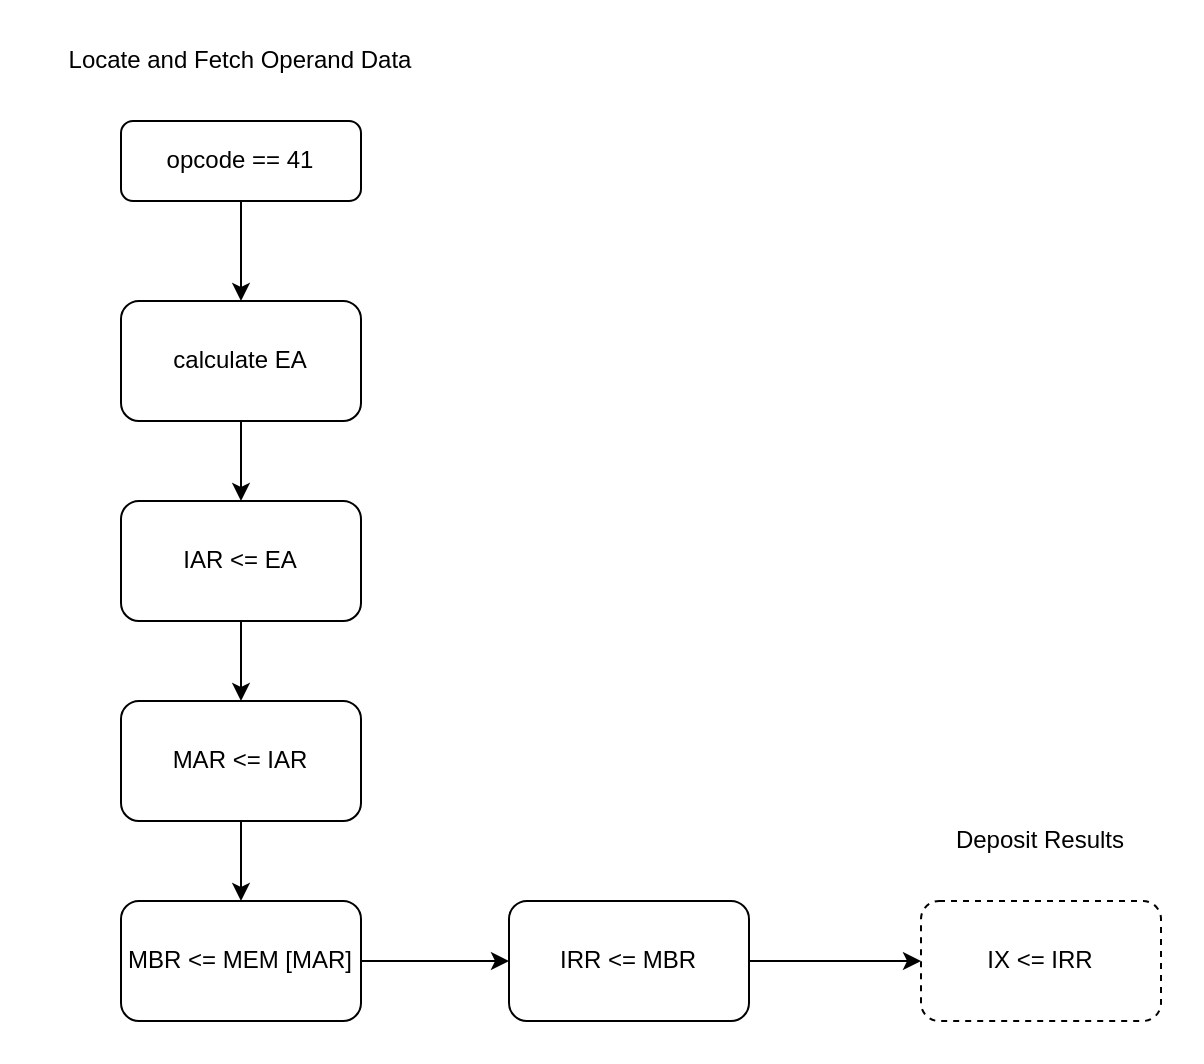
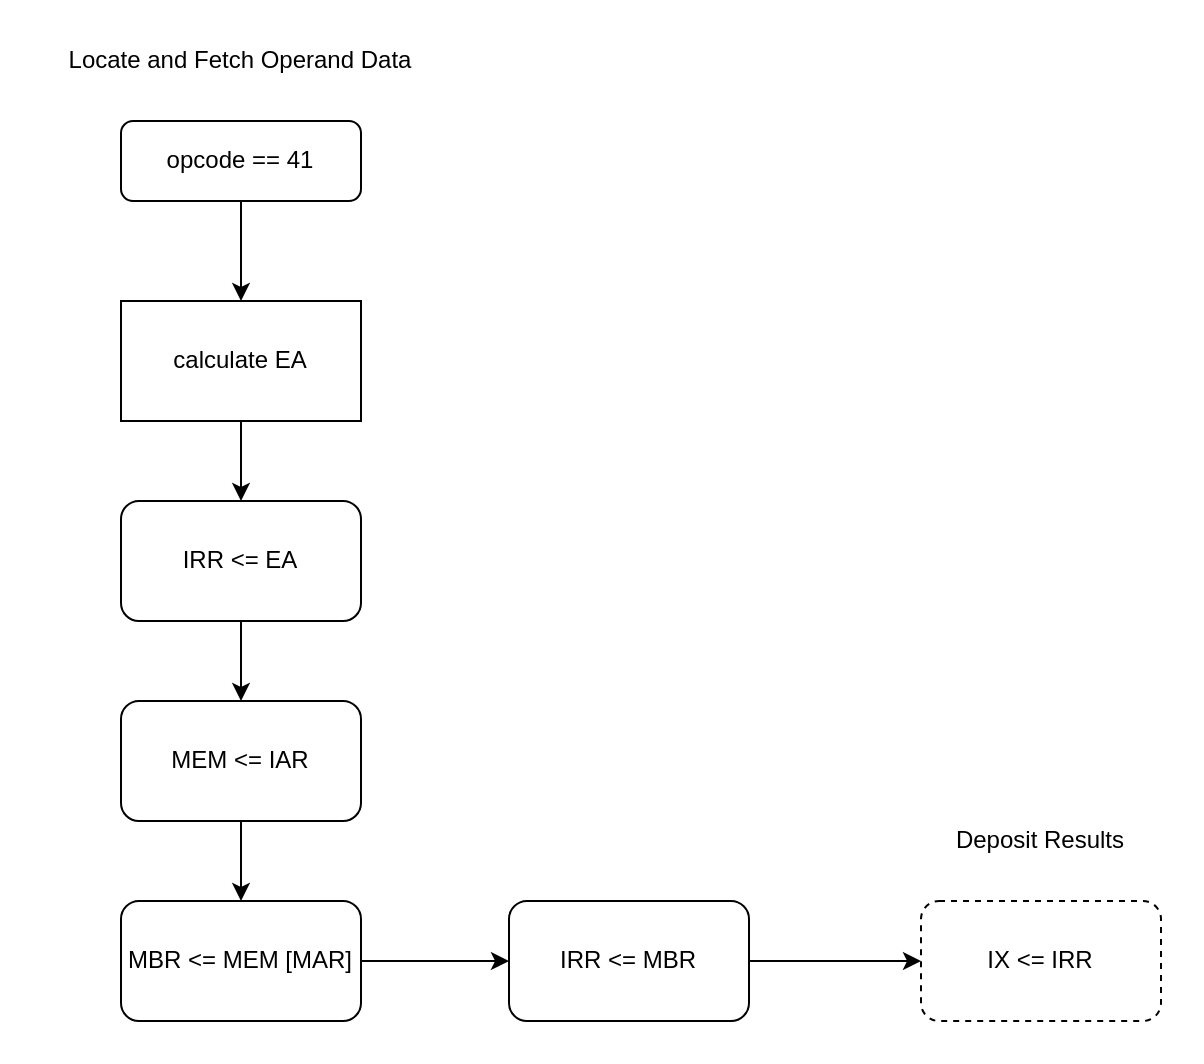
(241, 361) -> (241, 361)
(241, 561) -> (241, 561)
(241, 761) -> (241, 761)
